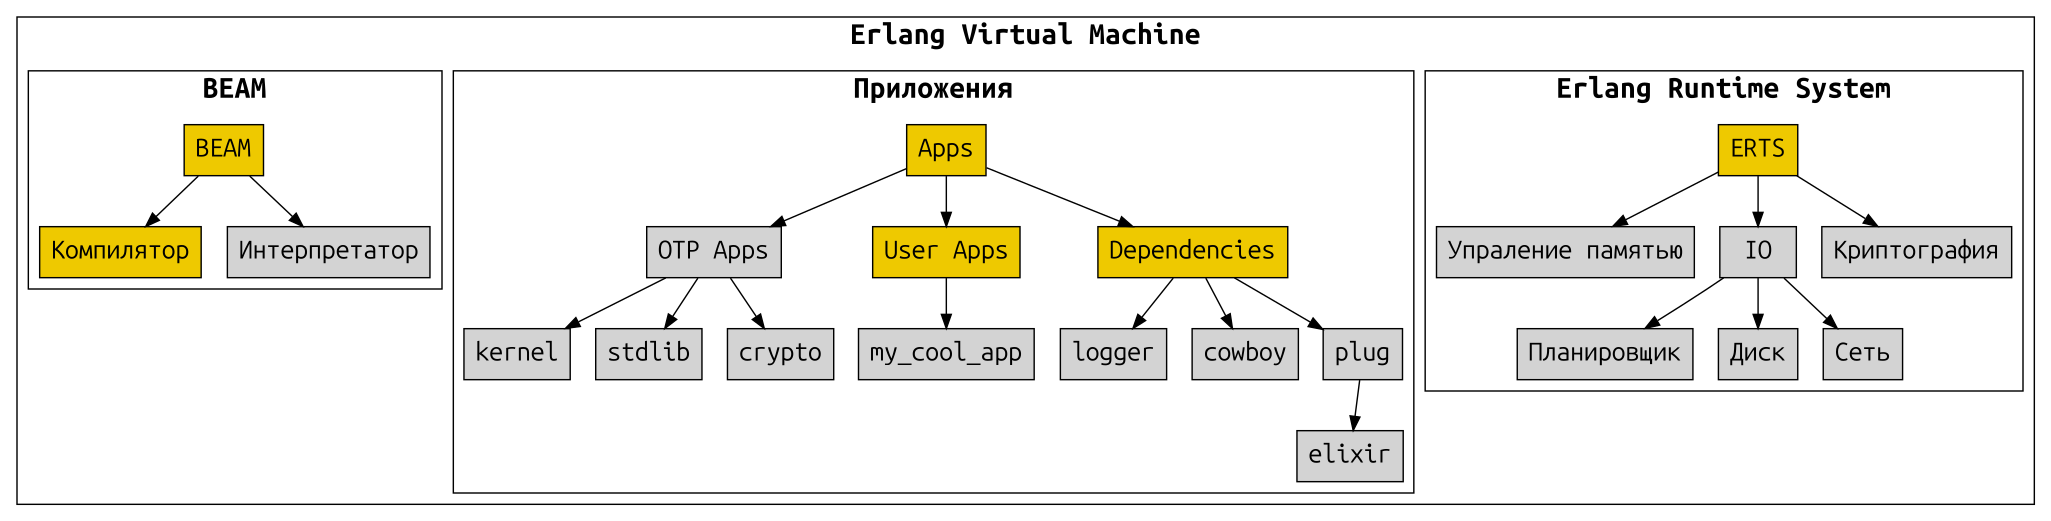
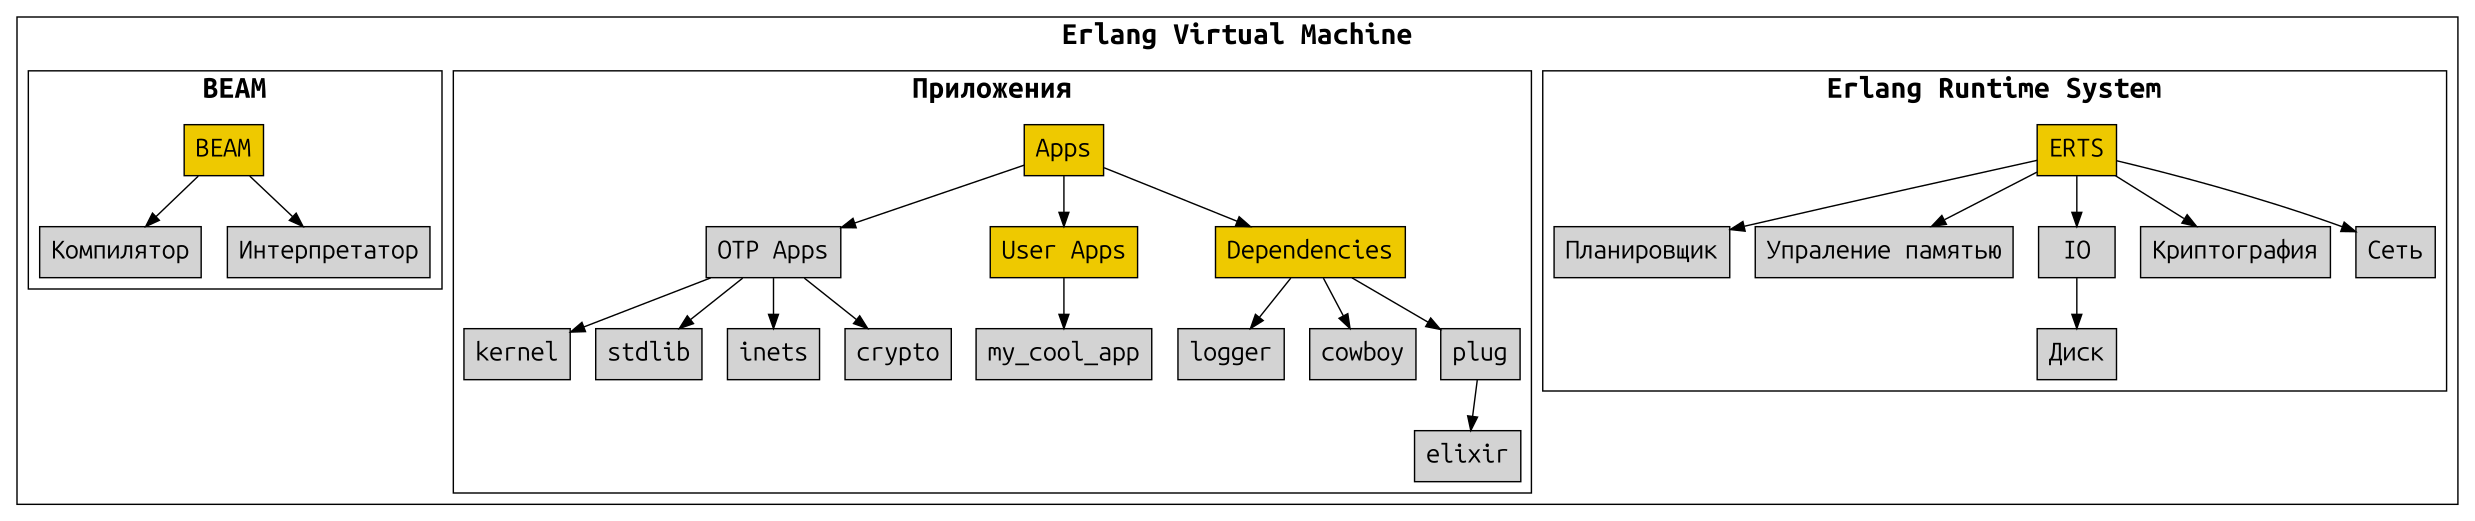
(120, 252) -> (120, 252)
(1805, 298) -> (2230, 191)
(1691, 300) -> (1891, 193)
none -> (774, 354)
